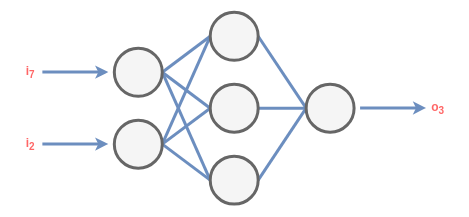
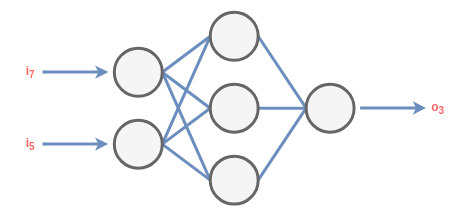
(30, 144) -> (30, 144)
